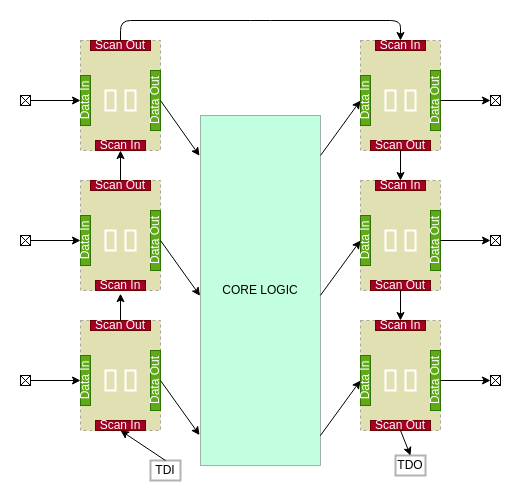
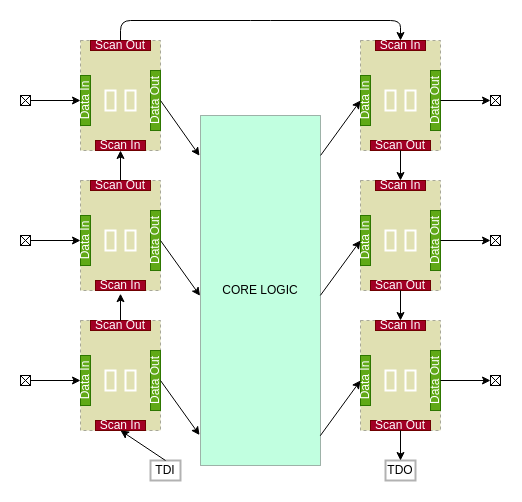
(411, 466) -> (401, 471)
